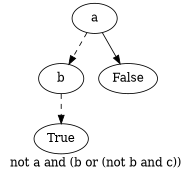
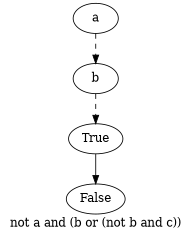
(109, 45) -> (96, 165)
